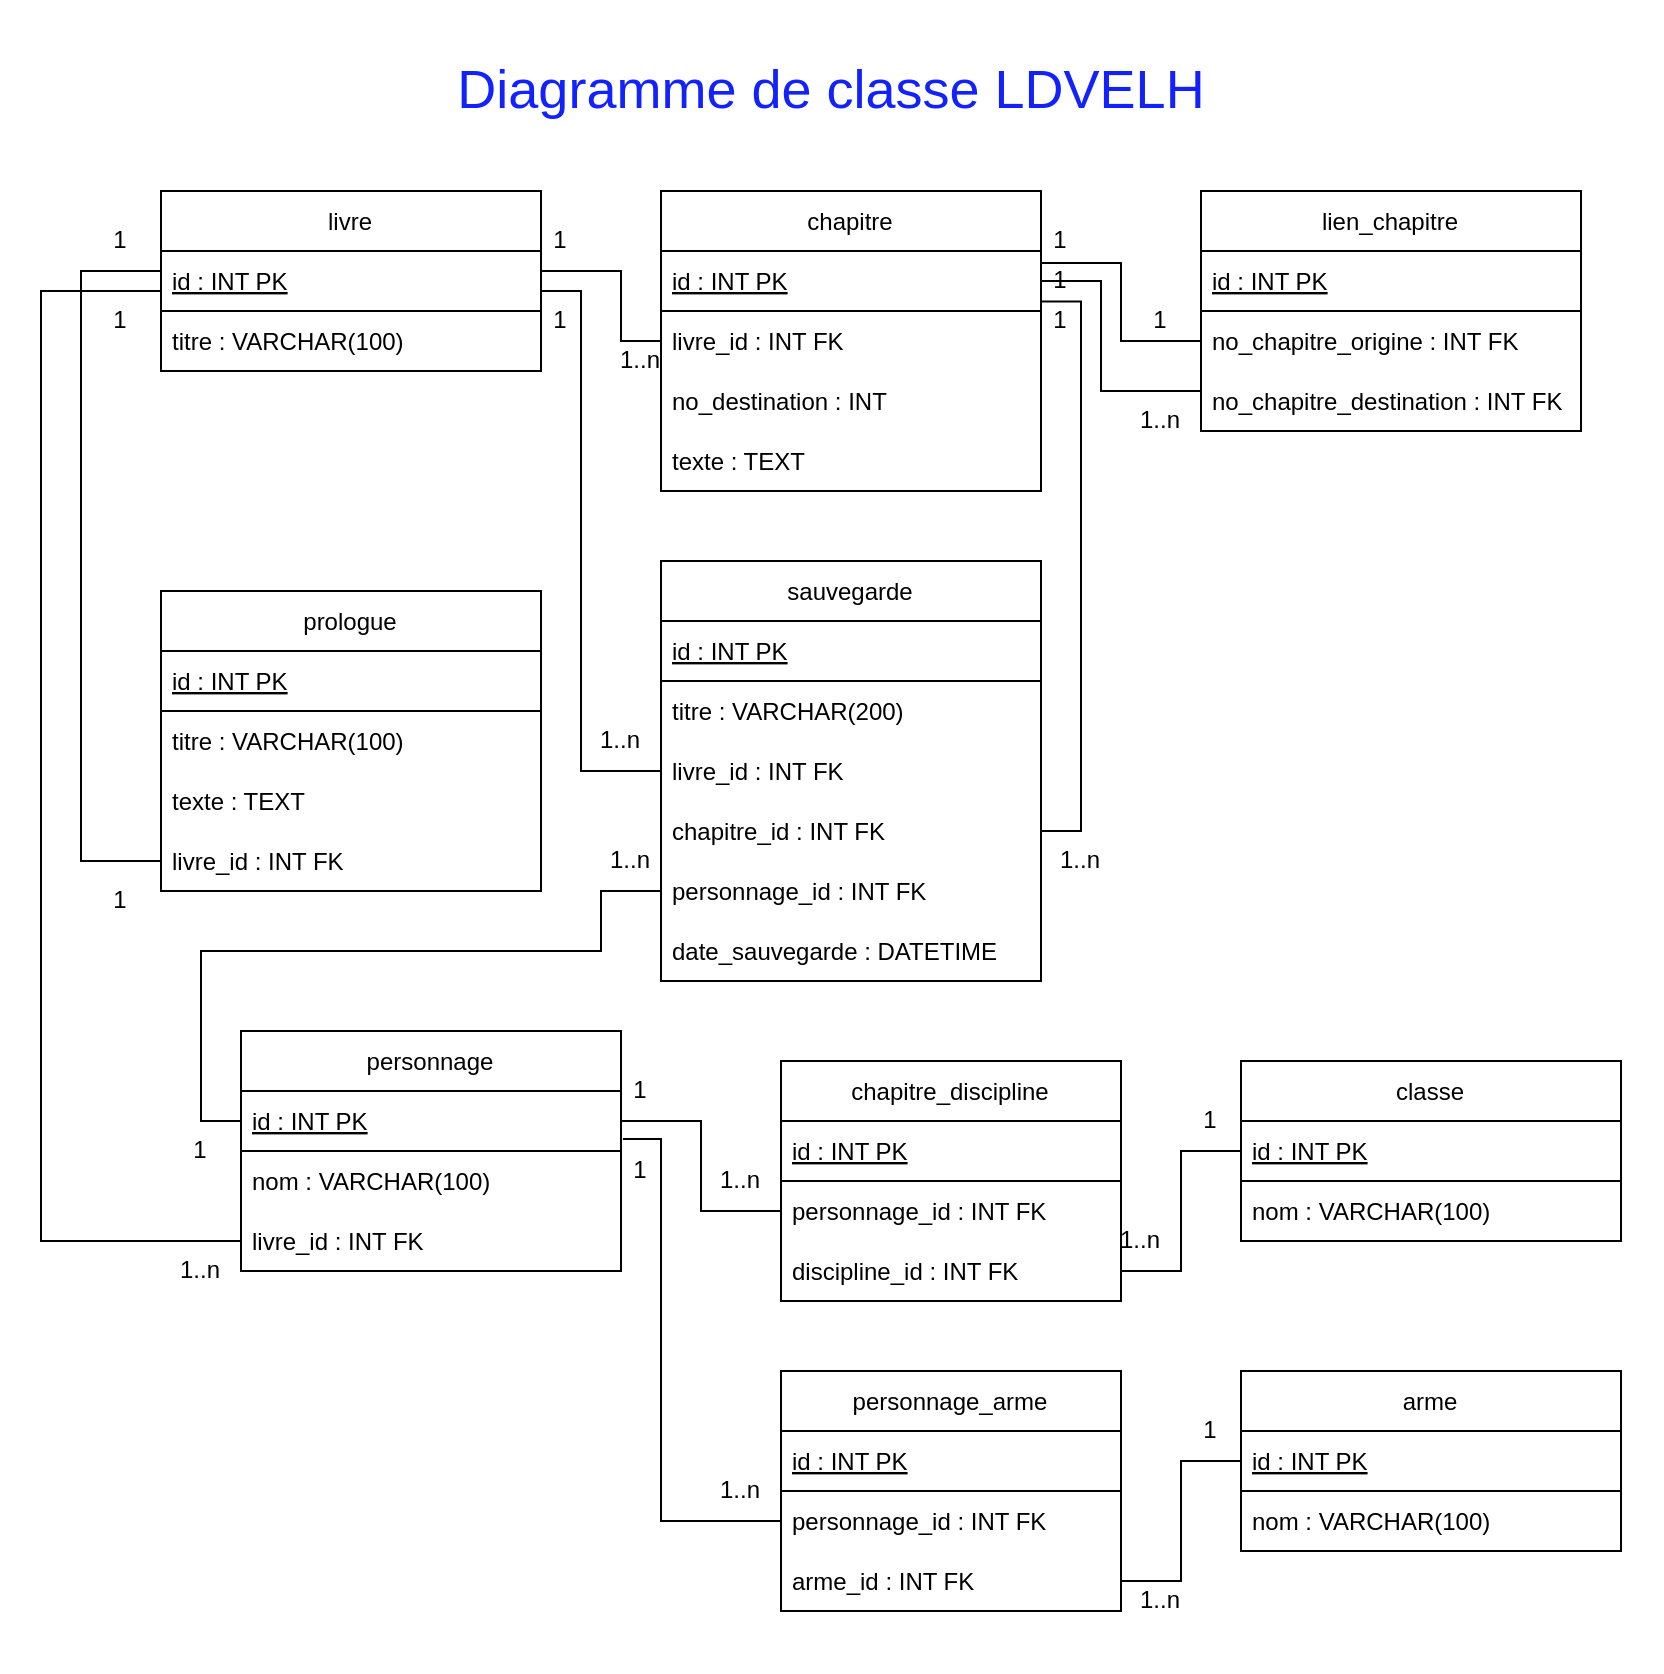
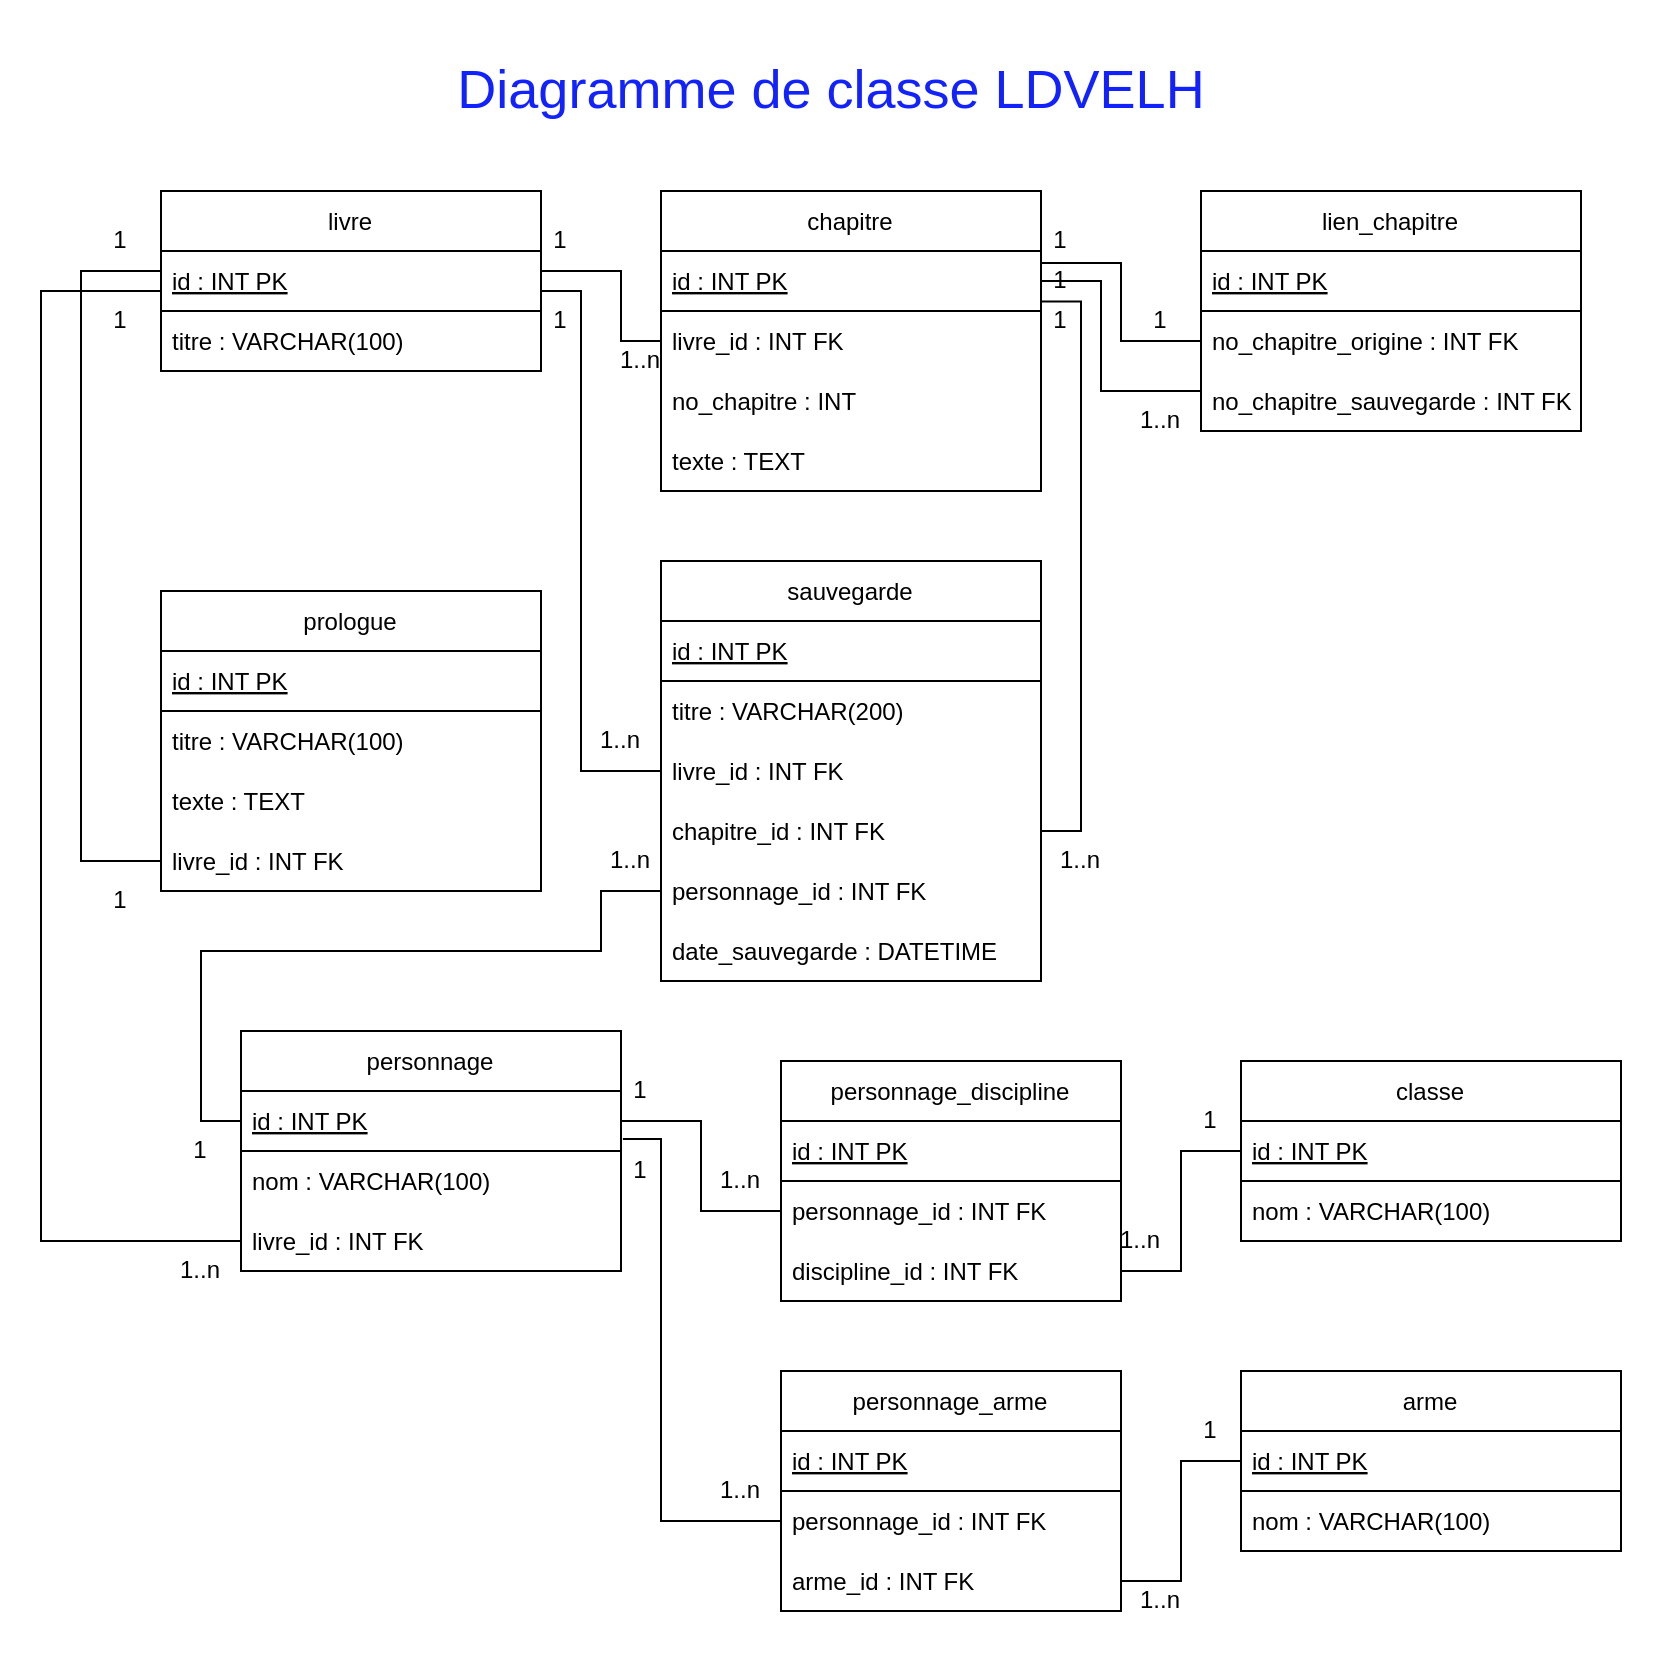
(791, 402) -> (774, 402)
(1405, 402) -> (1405, 402)
(950, 1092) -> (950, 1092)
